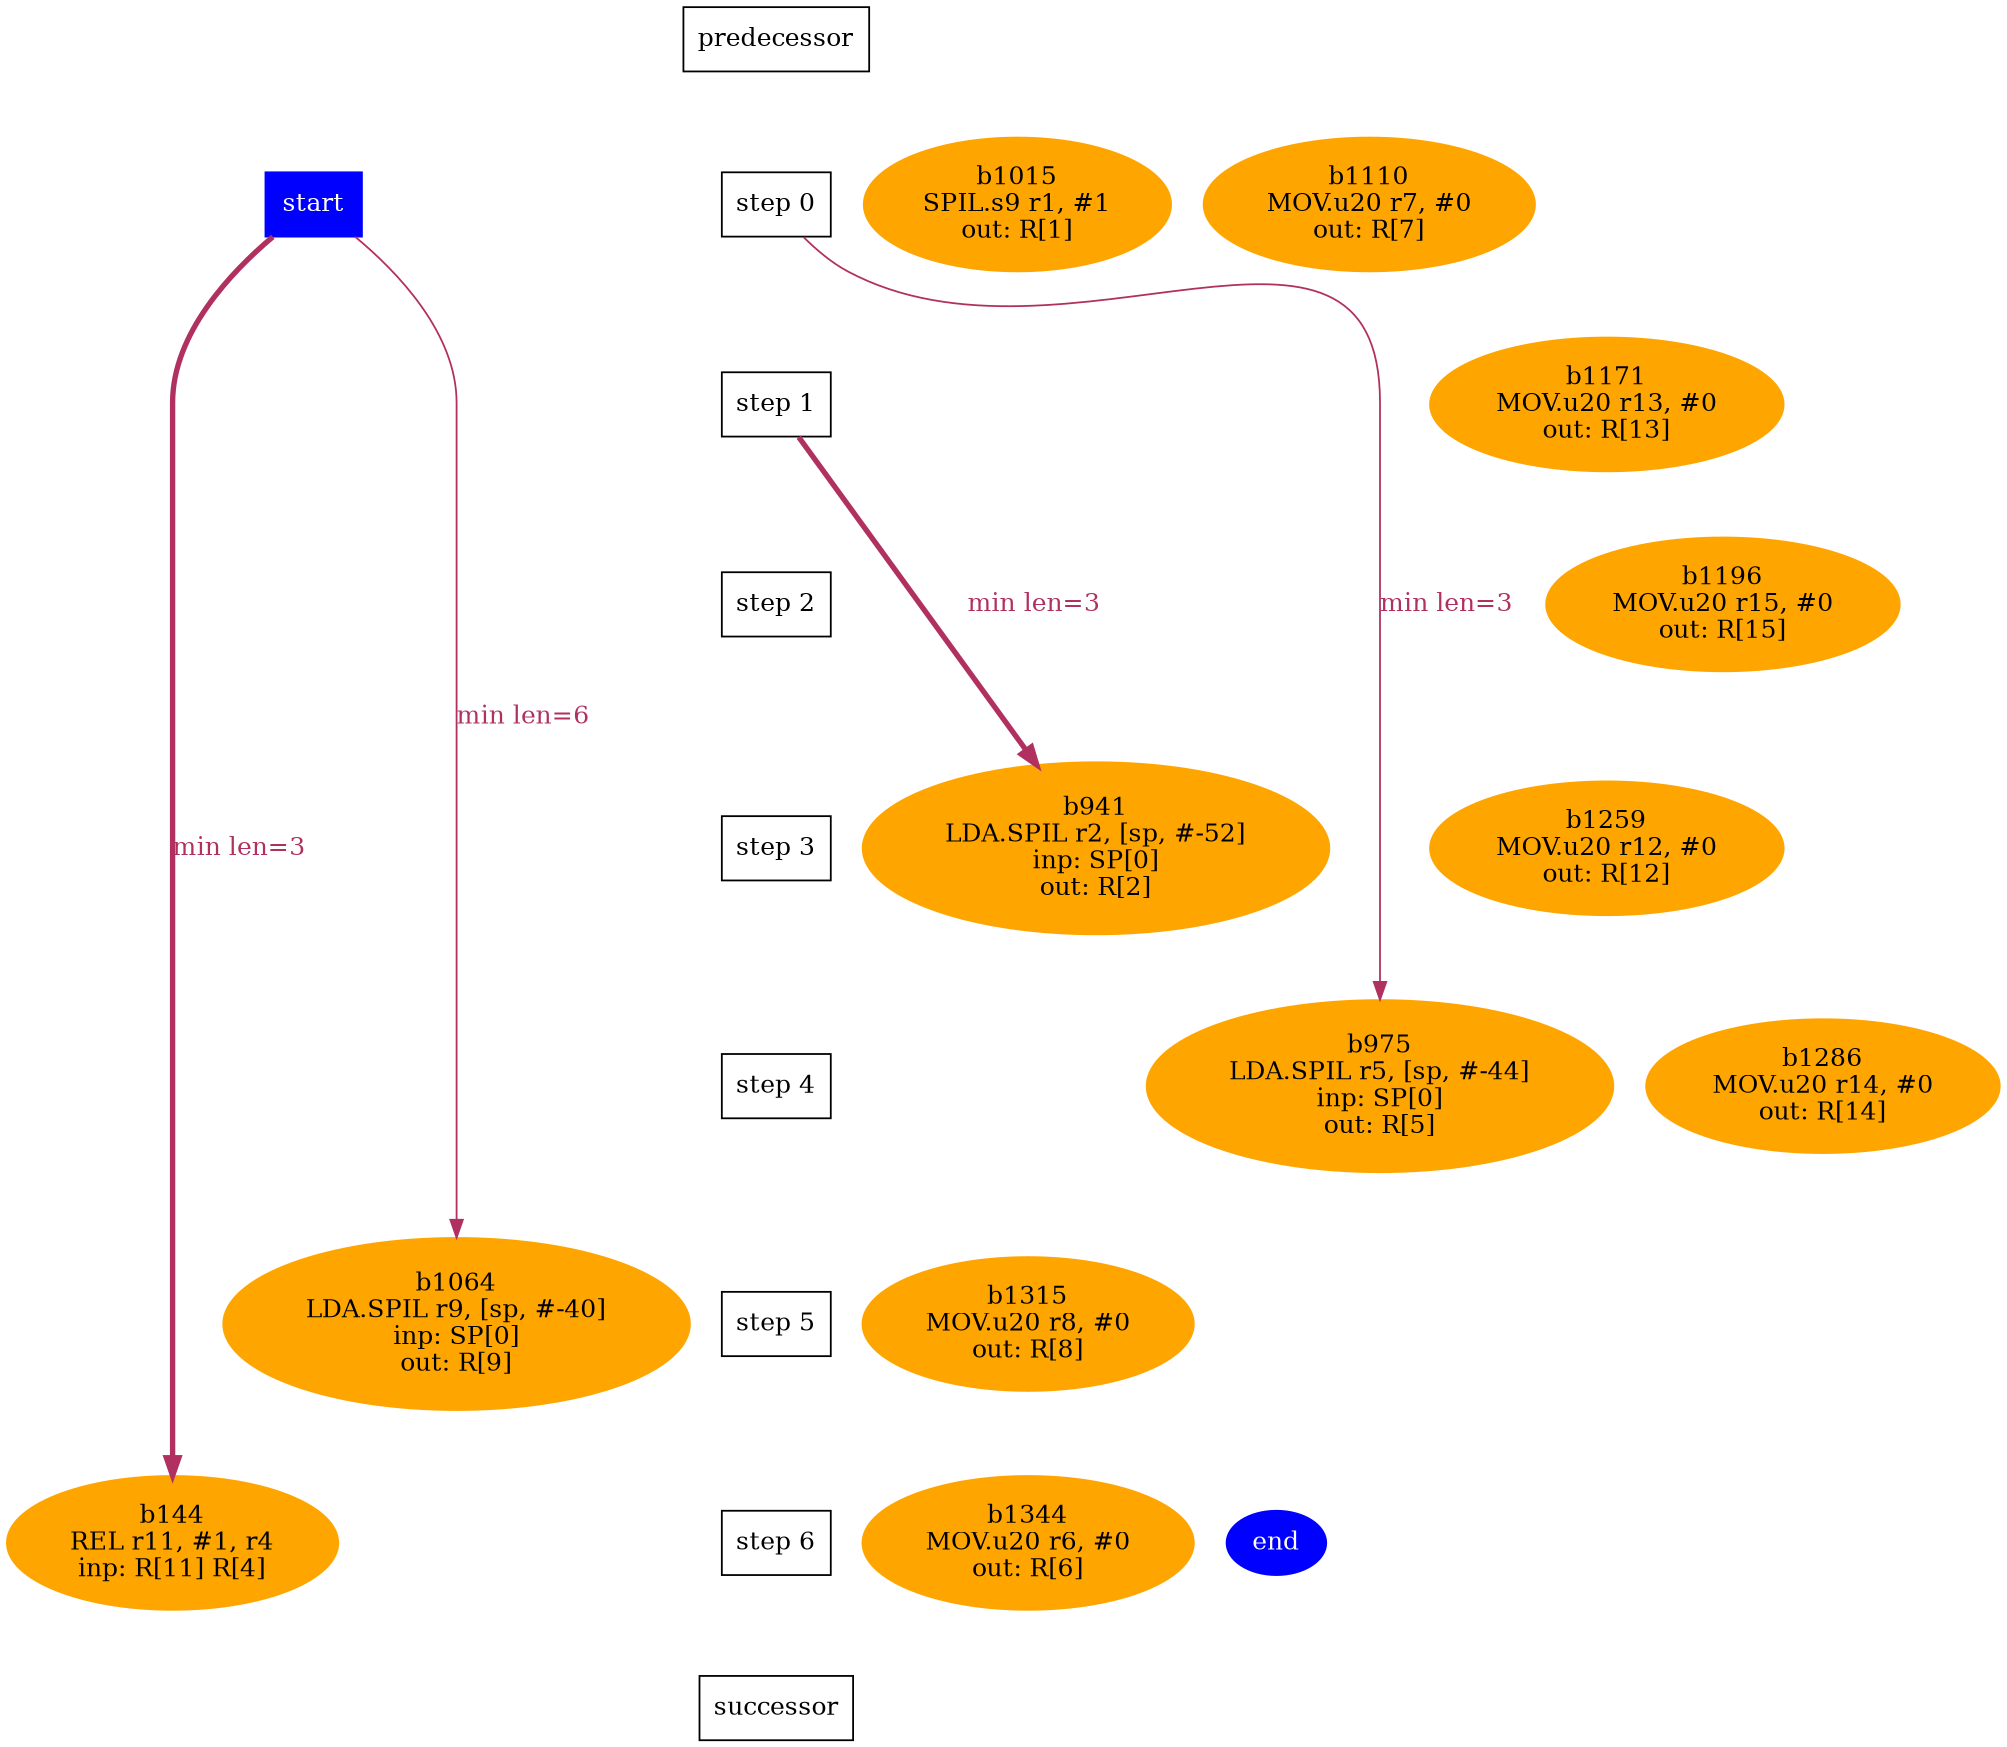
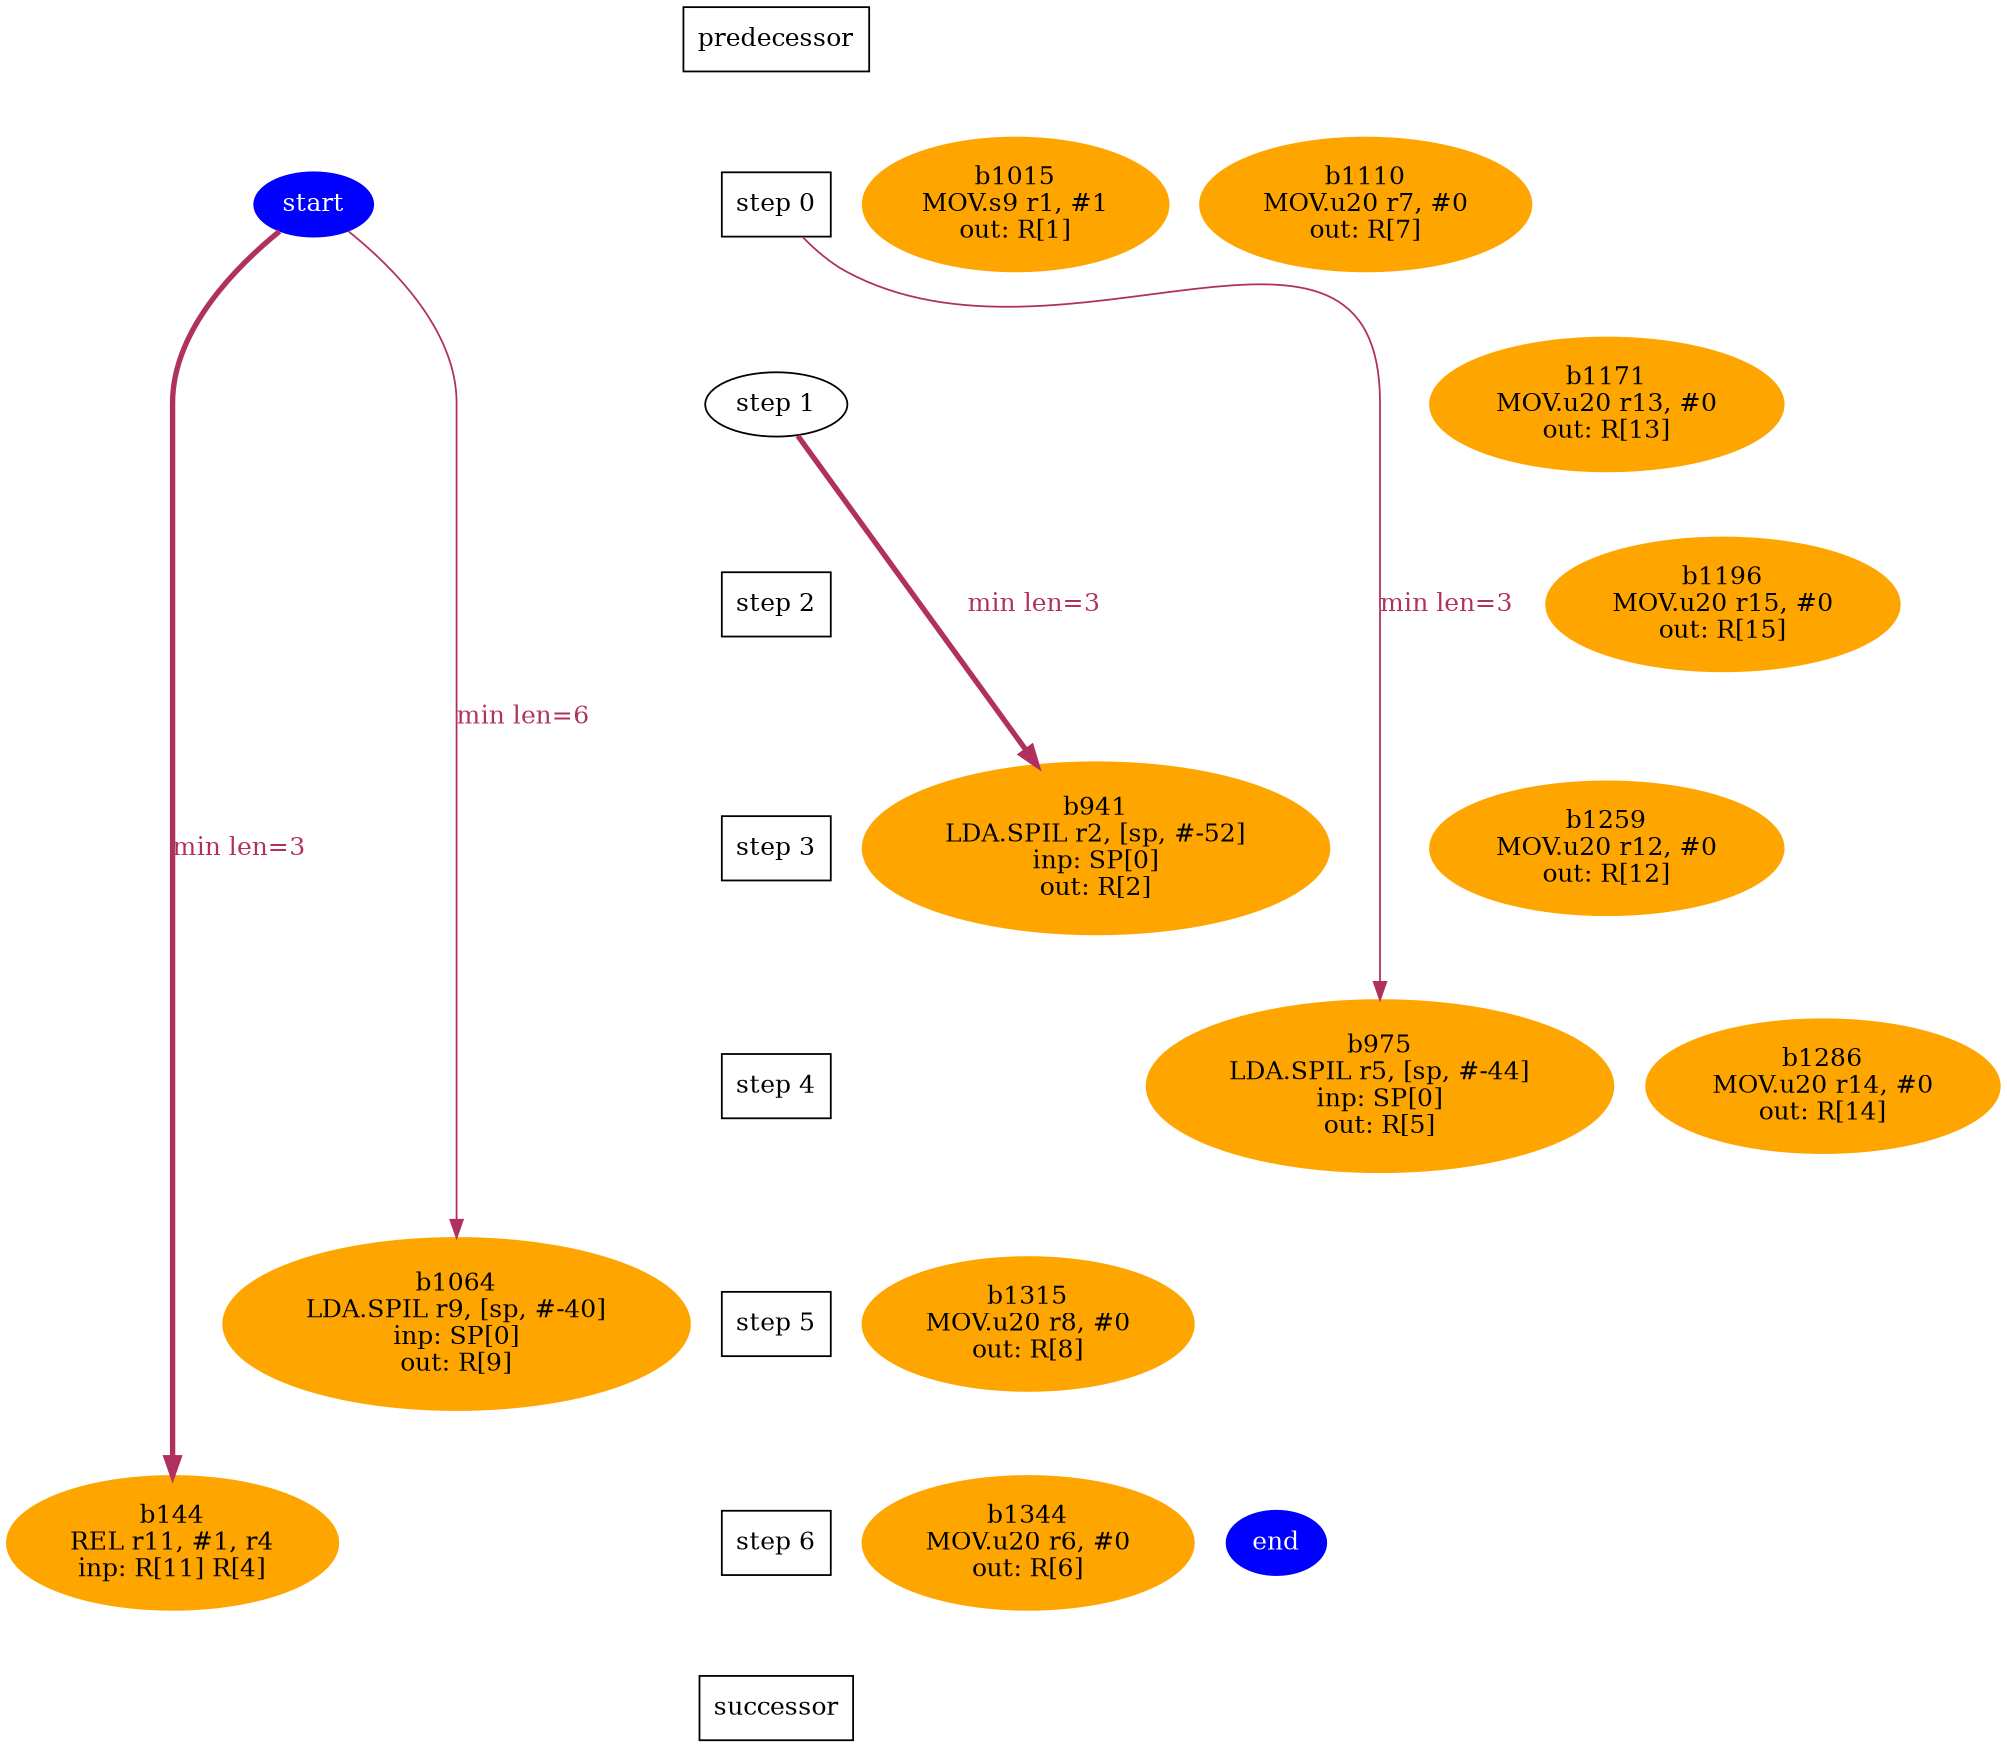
(314, 204) -> (314, 204)
(1017, 204) -> (1016, 204)
(776, 404) -> (776, 404)
